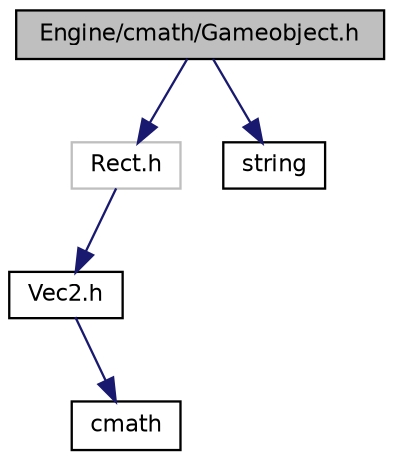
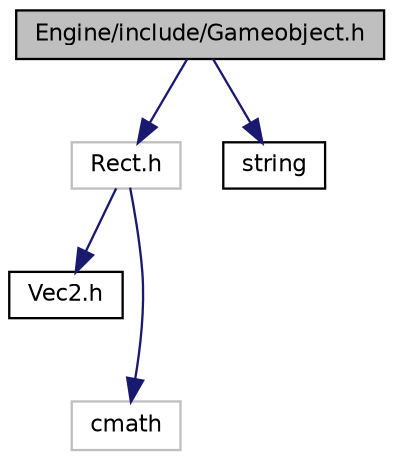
(200, 35) -> (200, 35)
(90, 349) -> (143, 283)
(126, 426) -> (126, 426)
